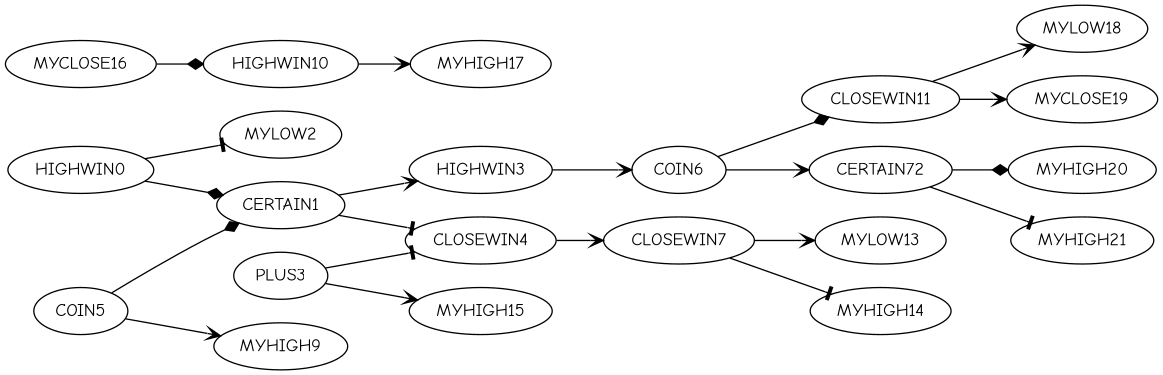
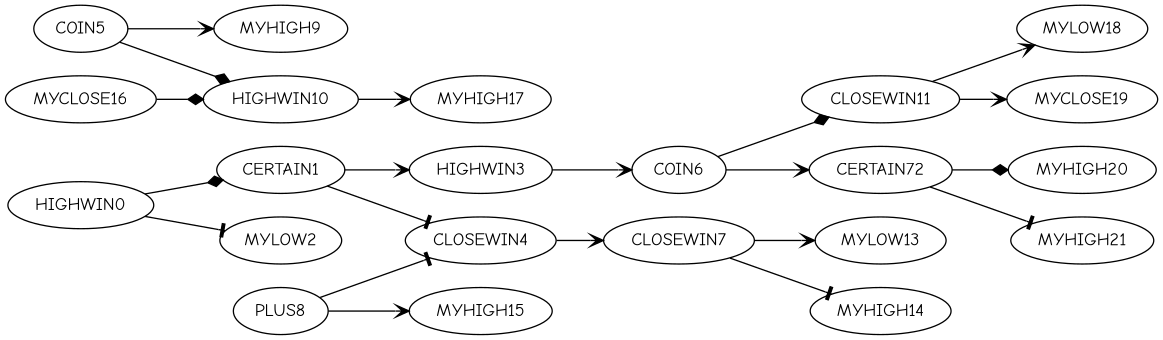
(167, 260) -> (167, 59)
(281, 276) -> (281, 311)
